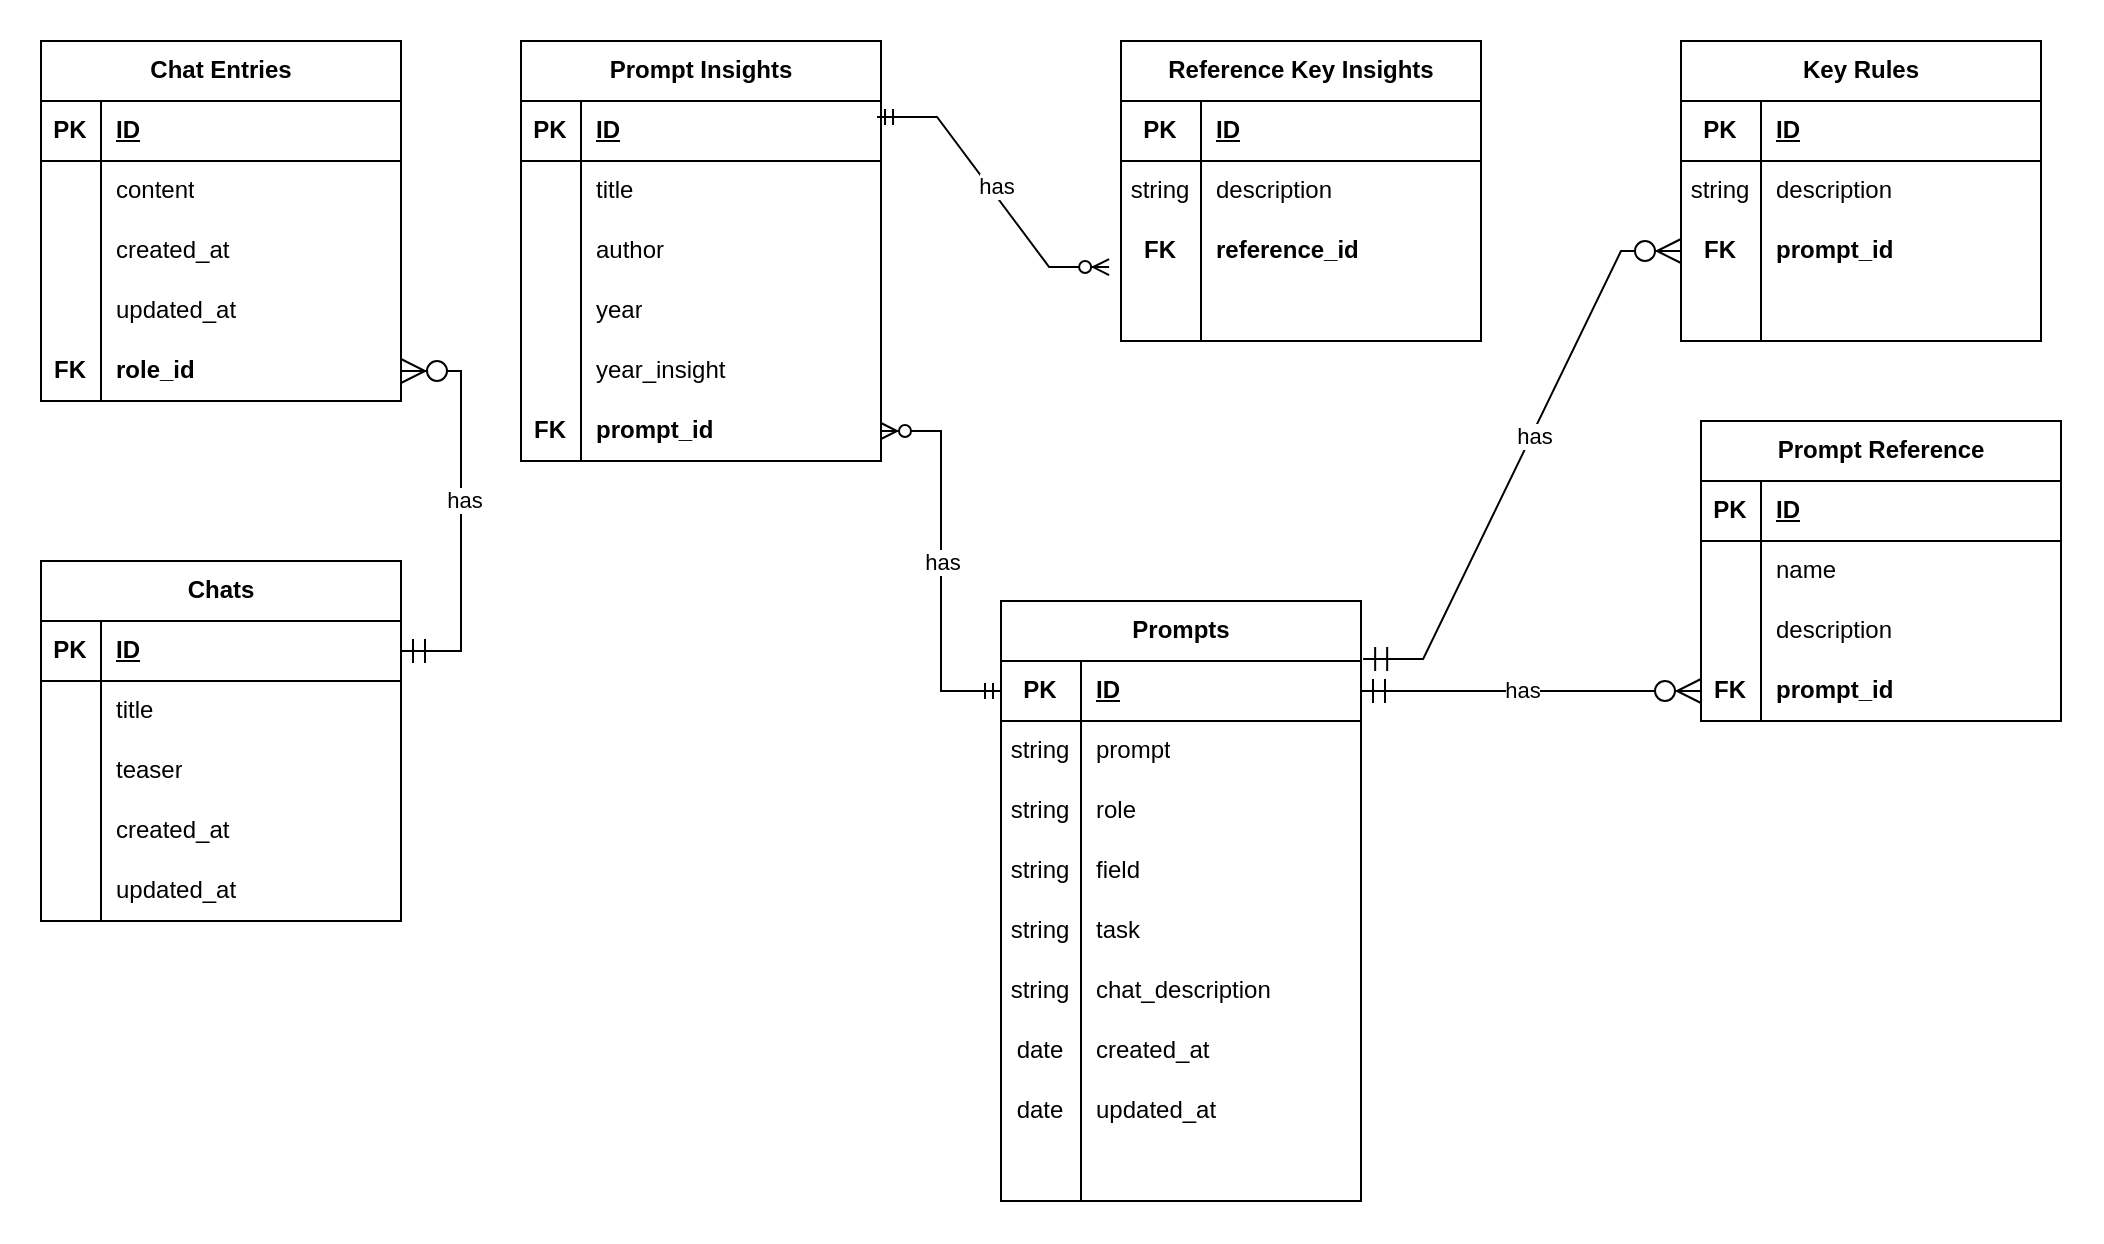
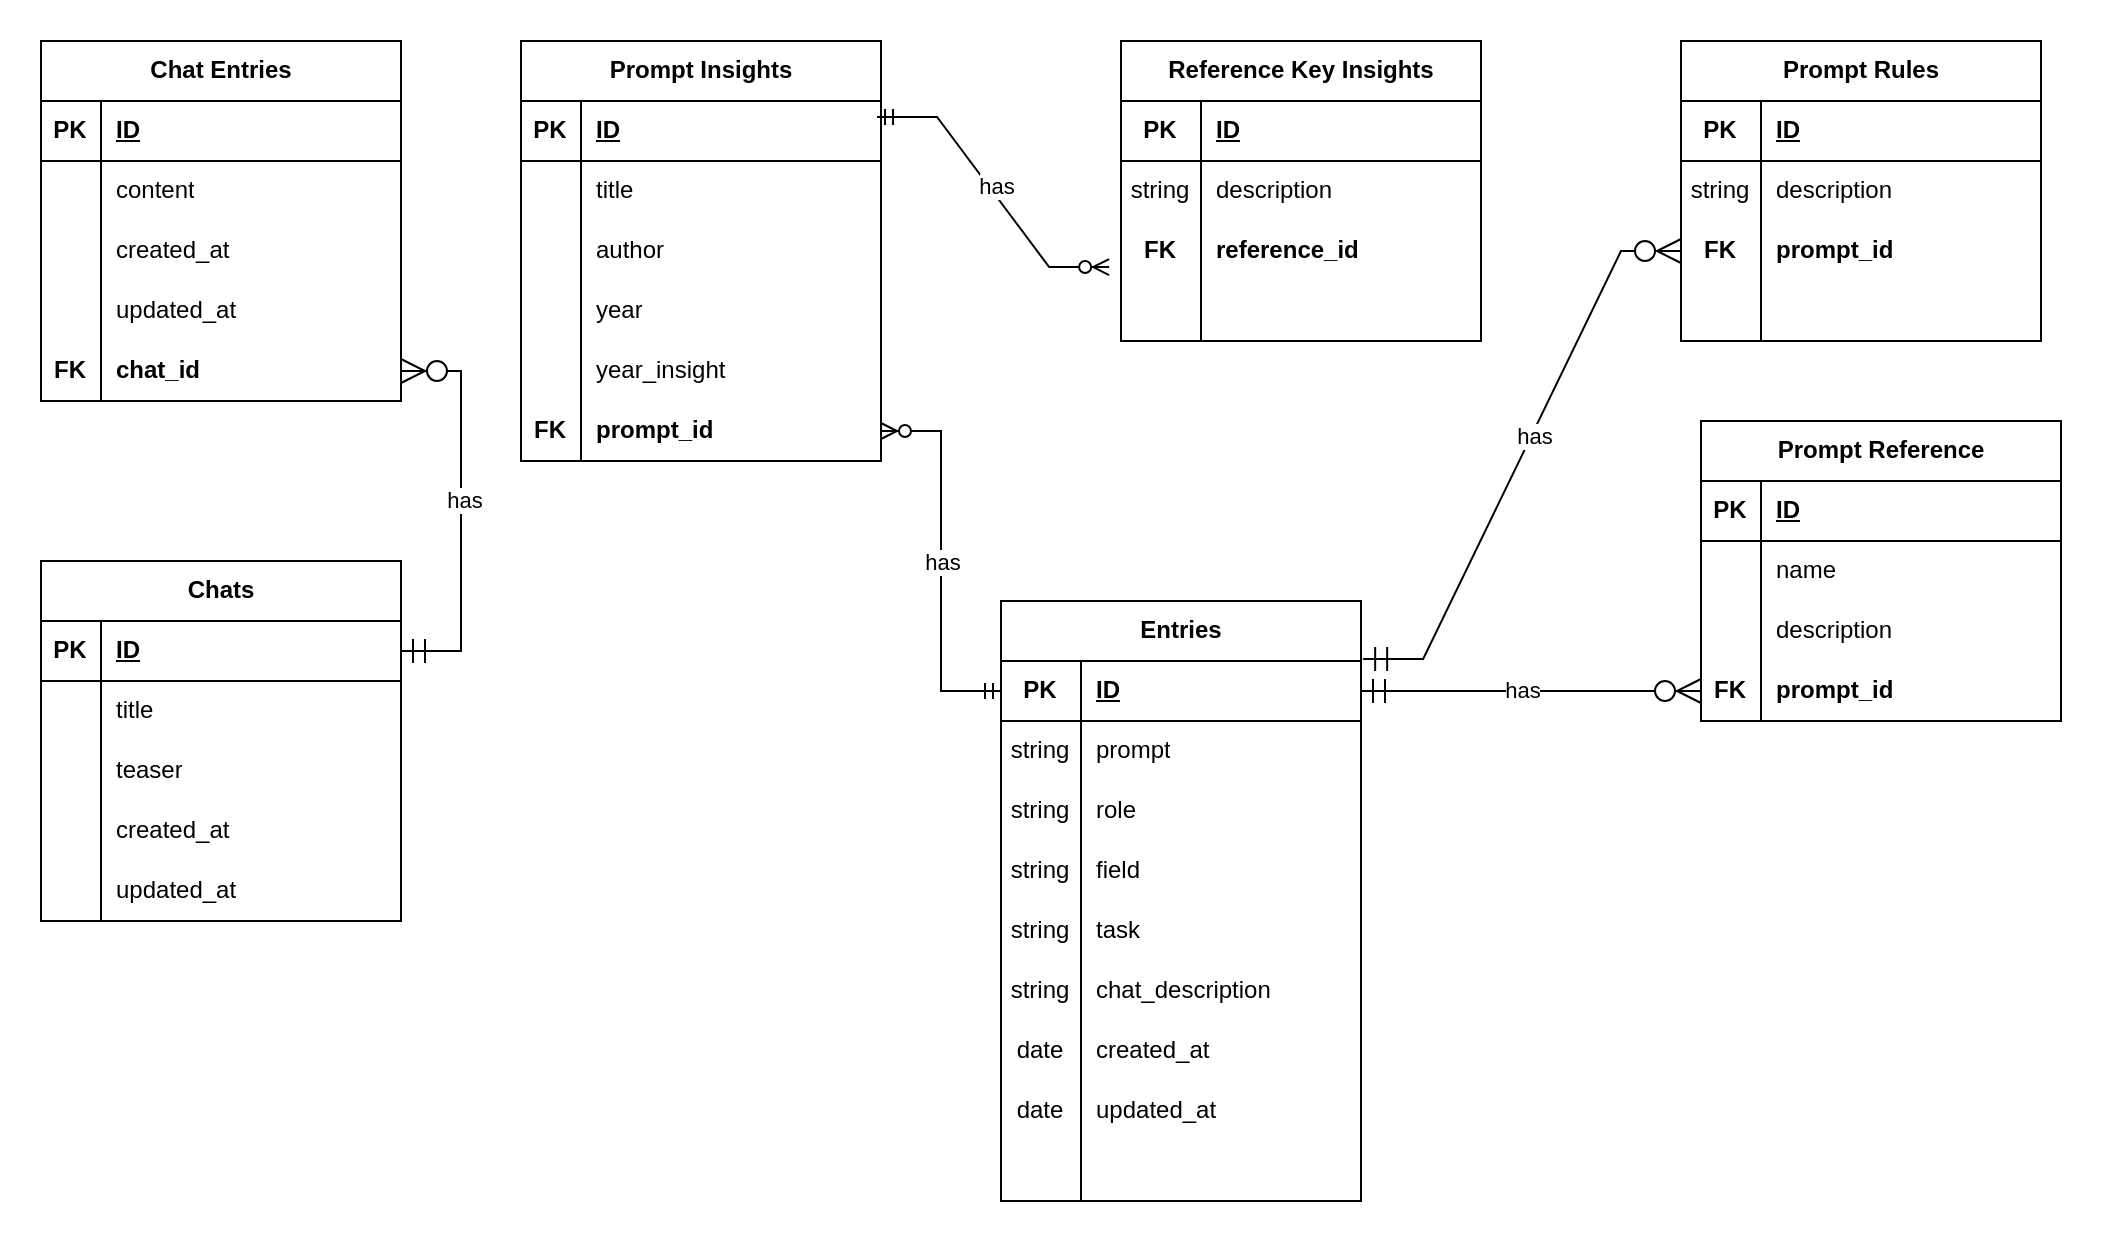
(1862, 71) -> (1862, 71)
(158, 371) -> (161, 371)
(1182, 631) -> (1182, 631)
